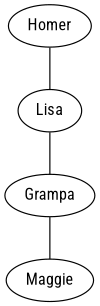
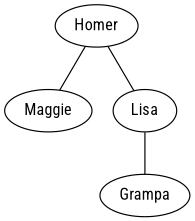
(50, 238) -> (72, 68)
